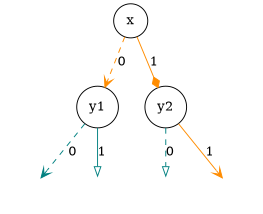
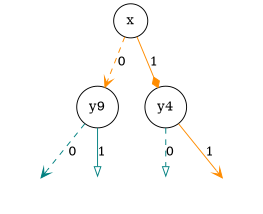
(98, 107) -> (98, 107)
(166, 107) -> (166, 107)
